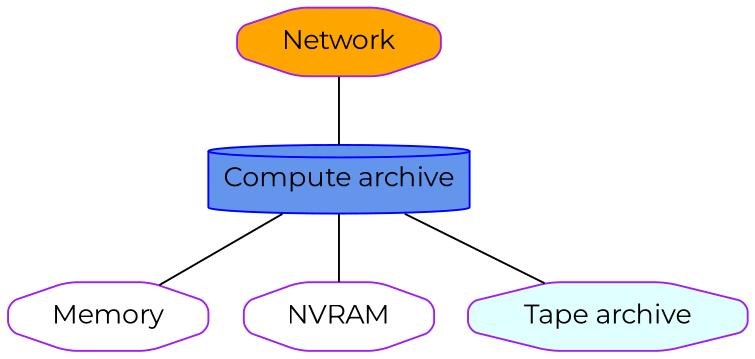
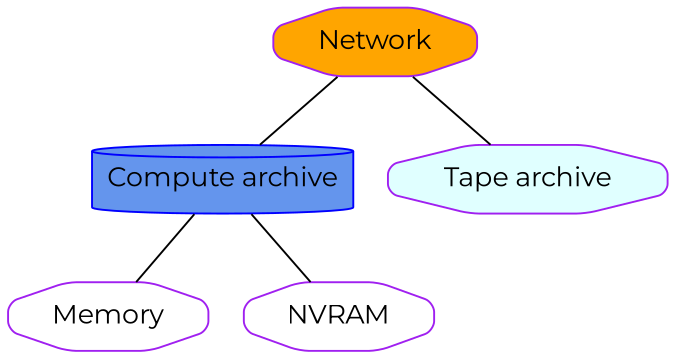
(475, 249) -> (452, 111)
